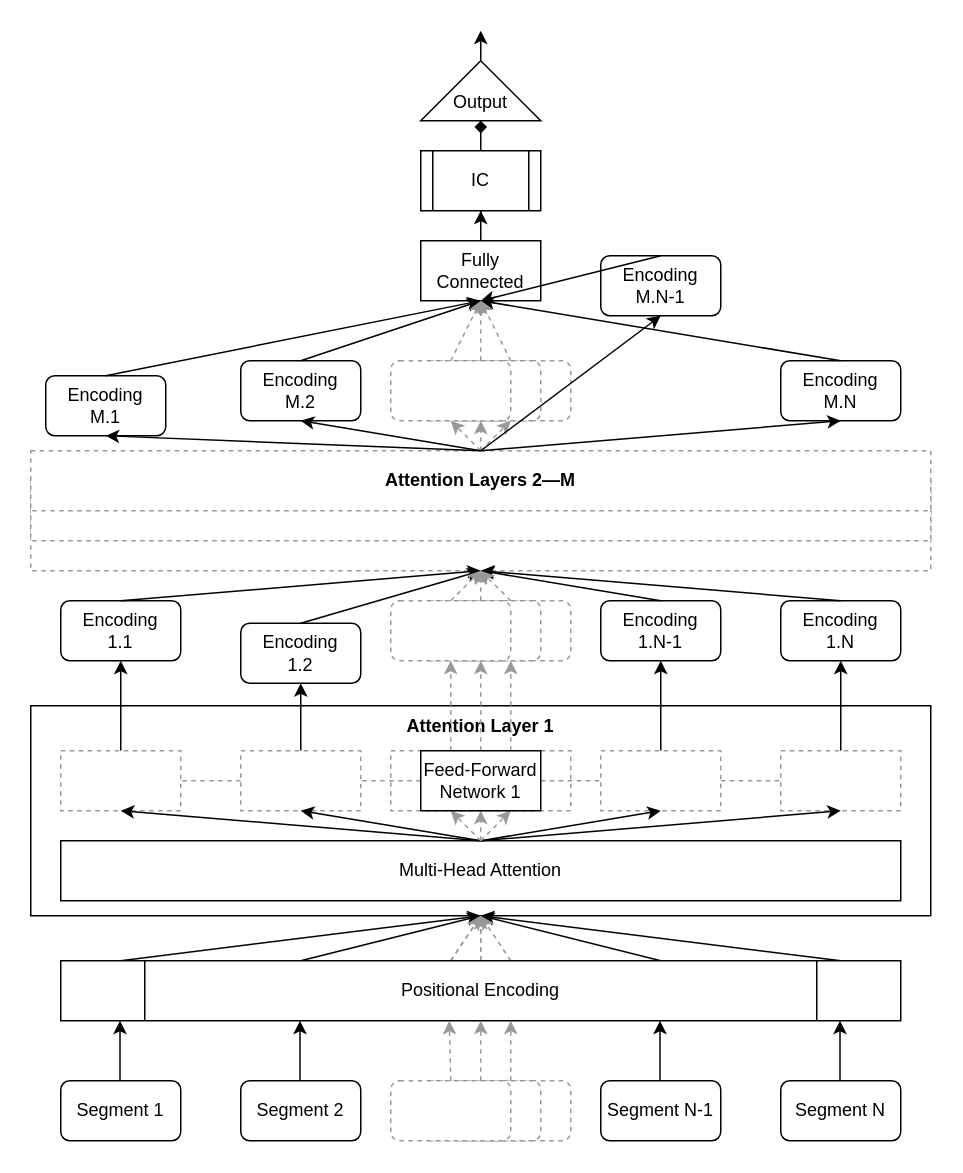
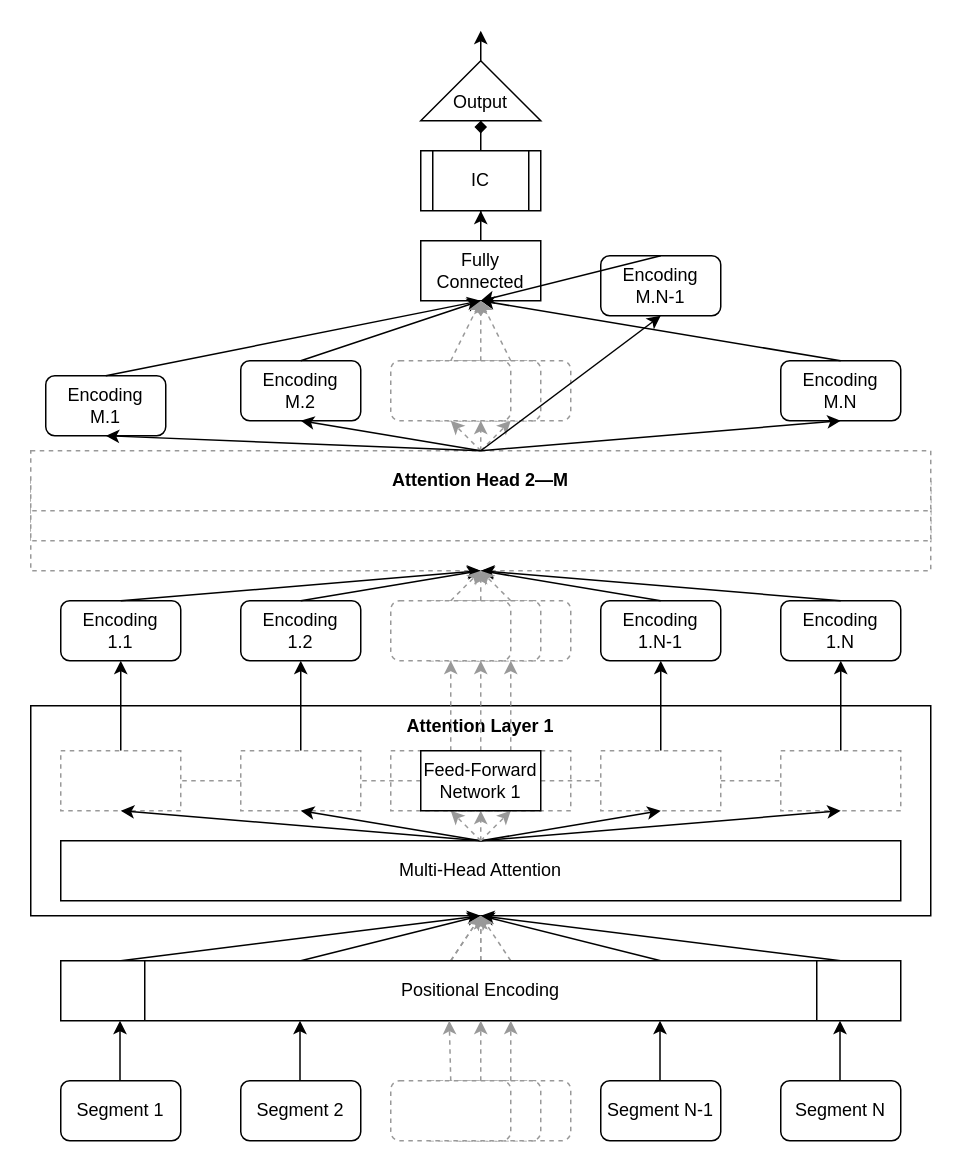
(481, 481) -> (481, 481)
(301, 653) -> (301, 631)
